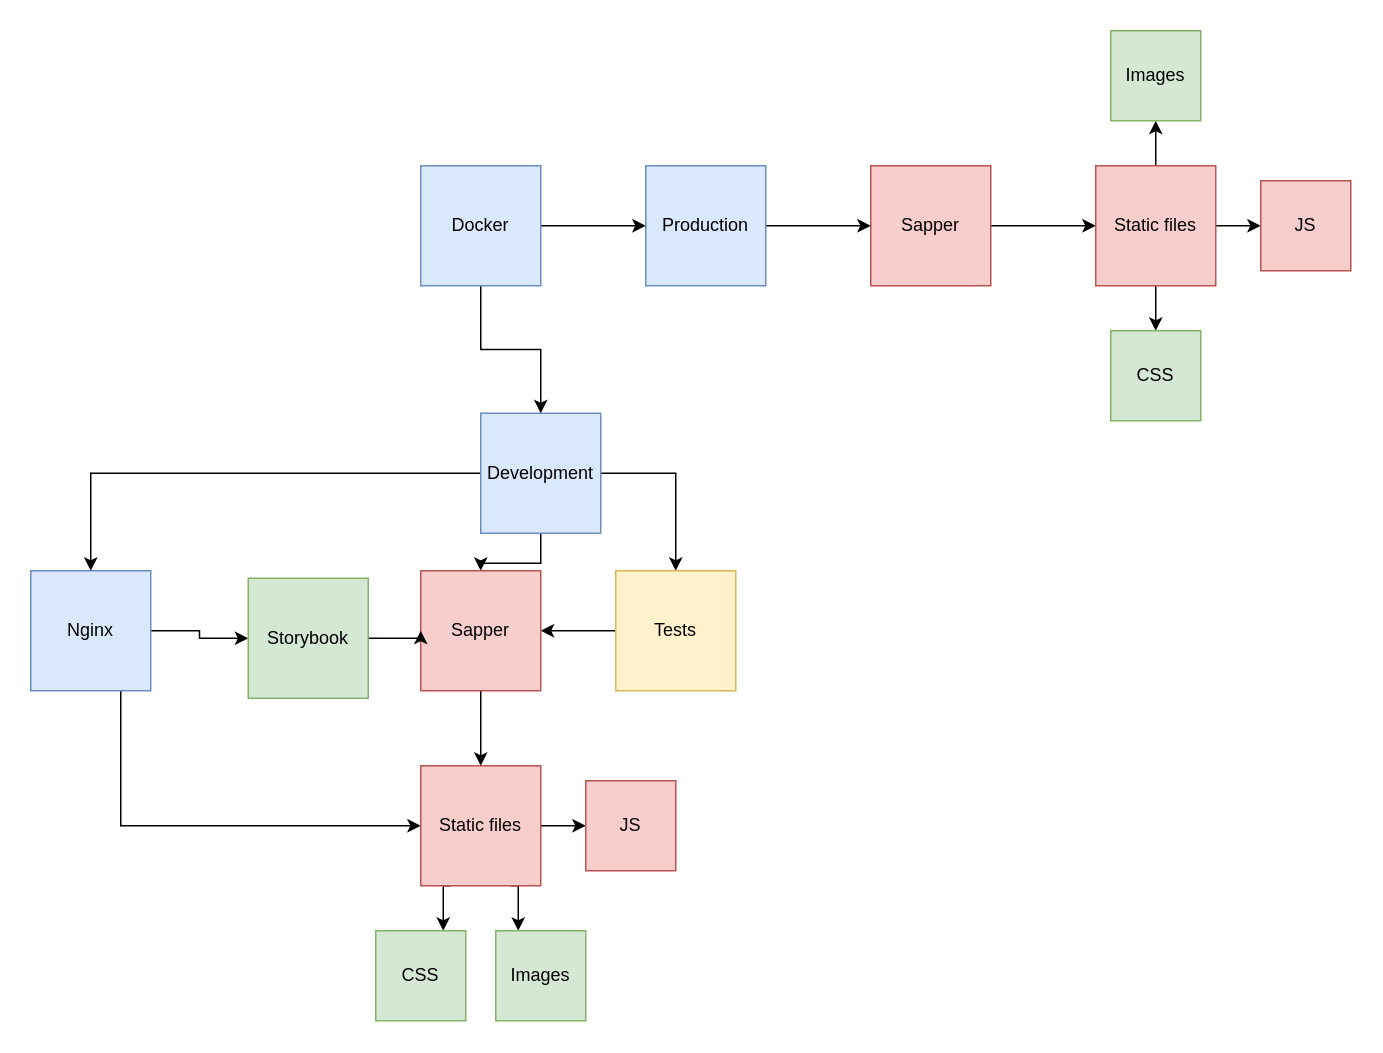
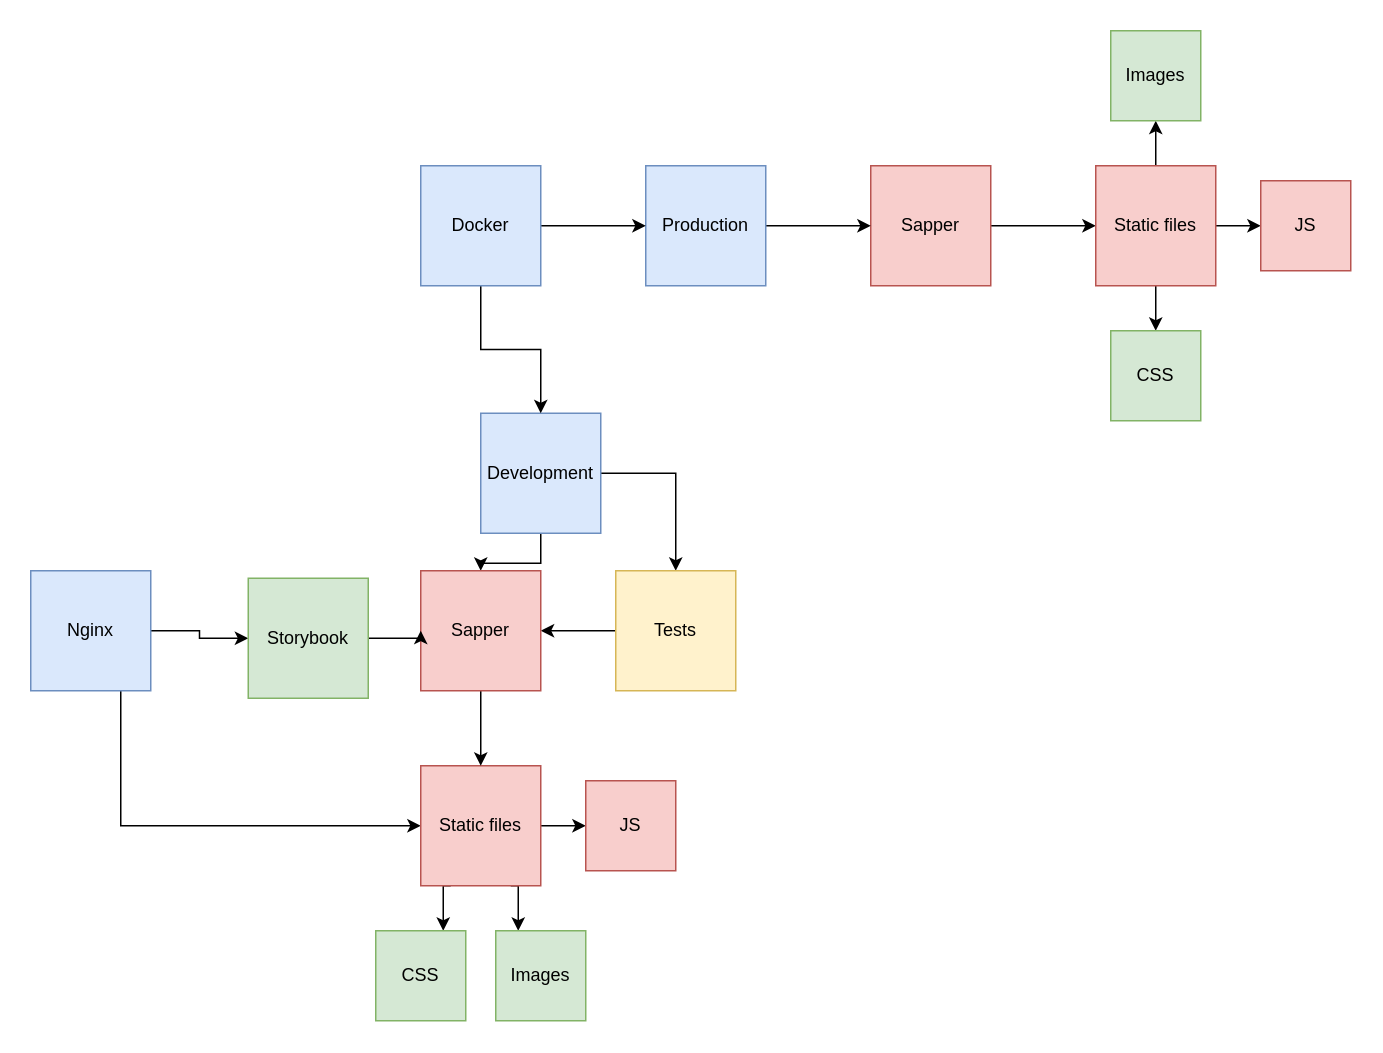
(243, 473) -> none
